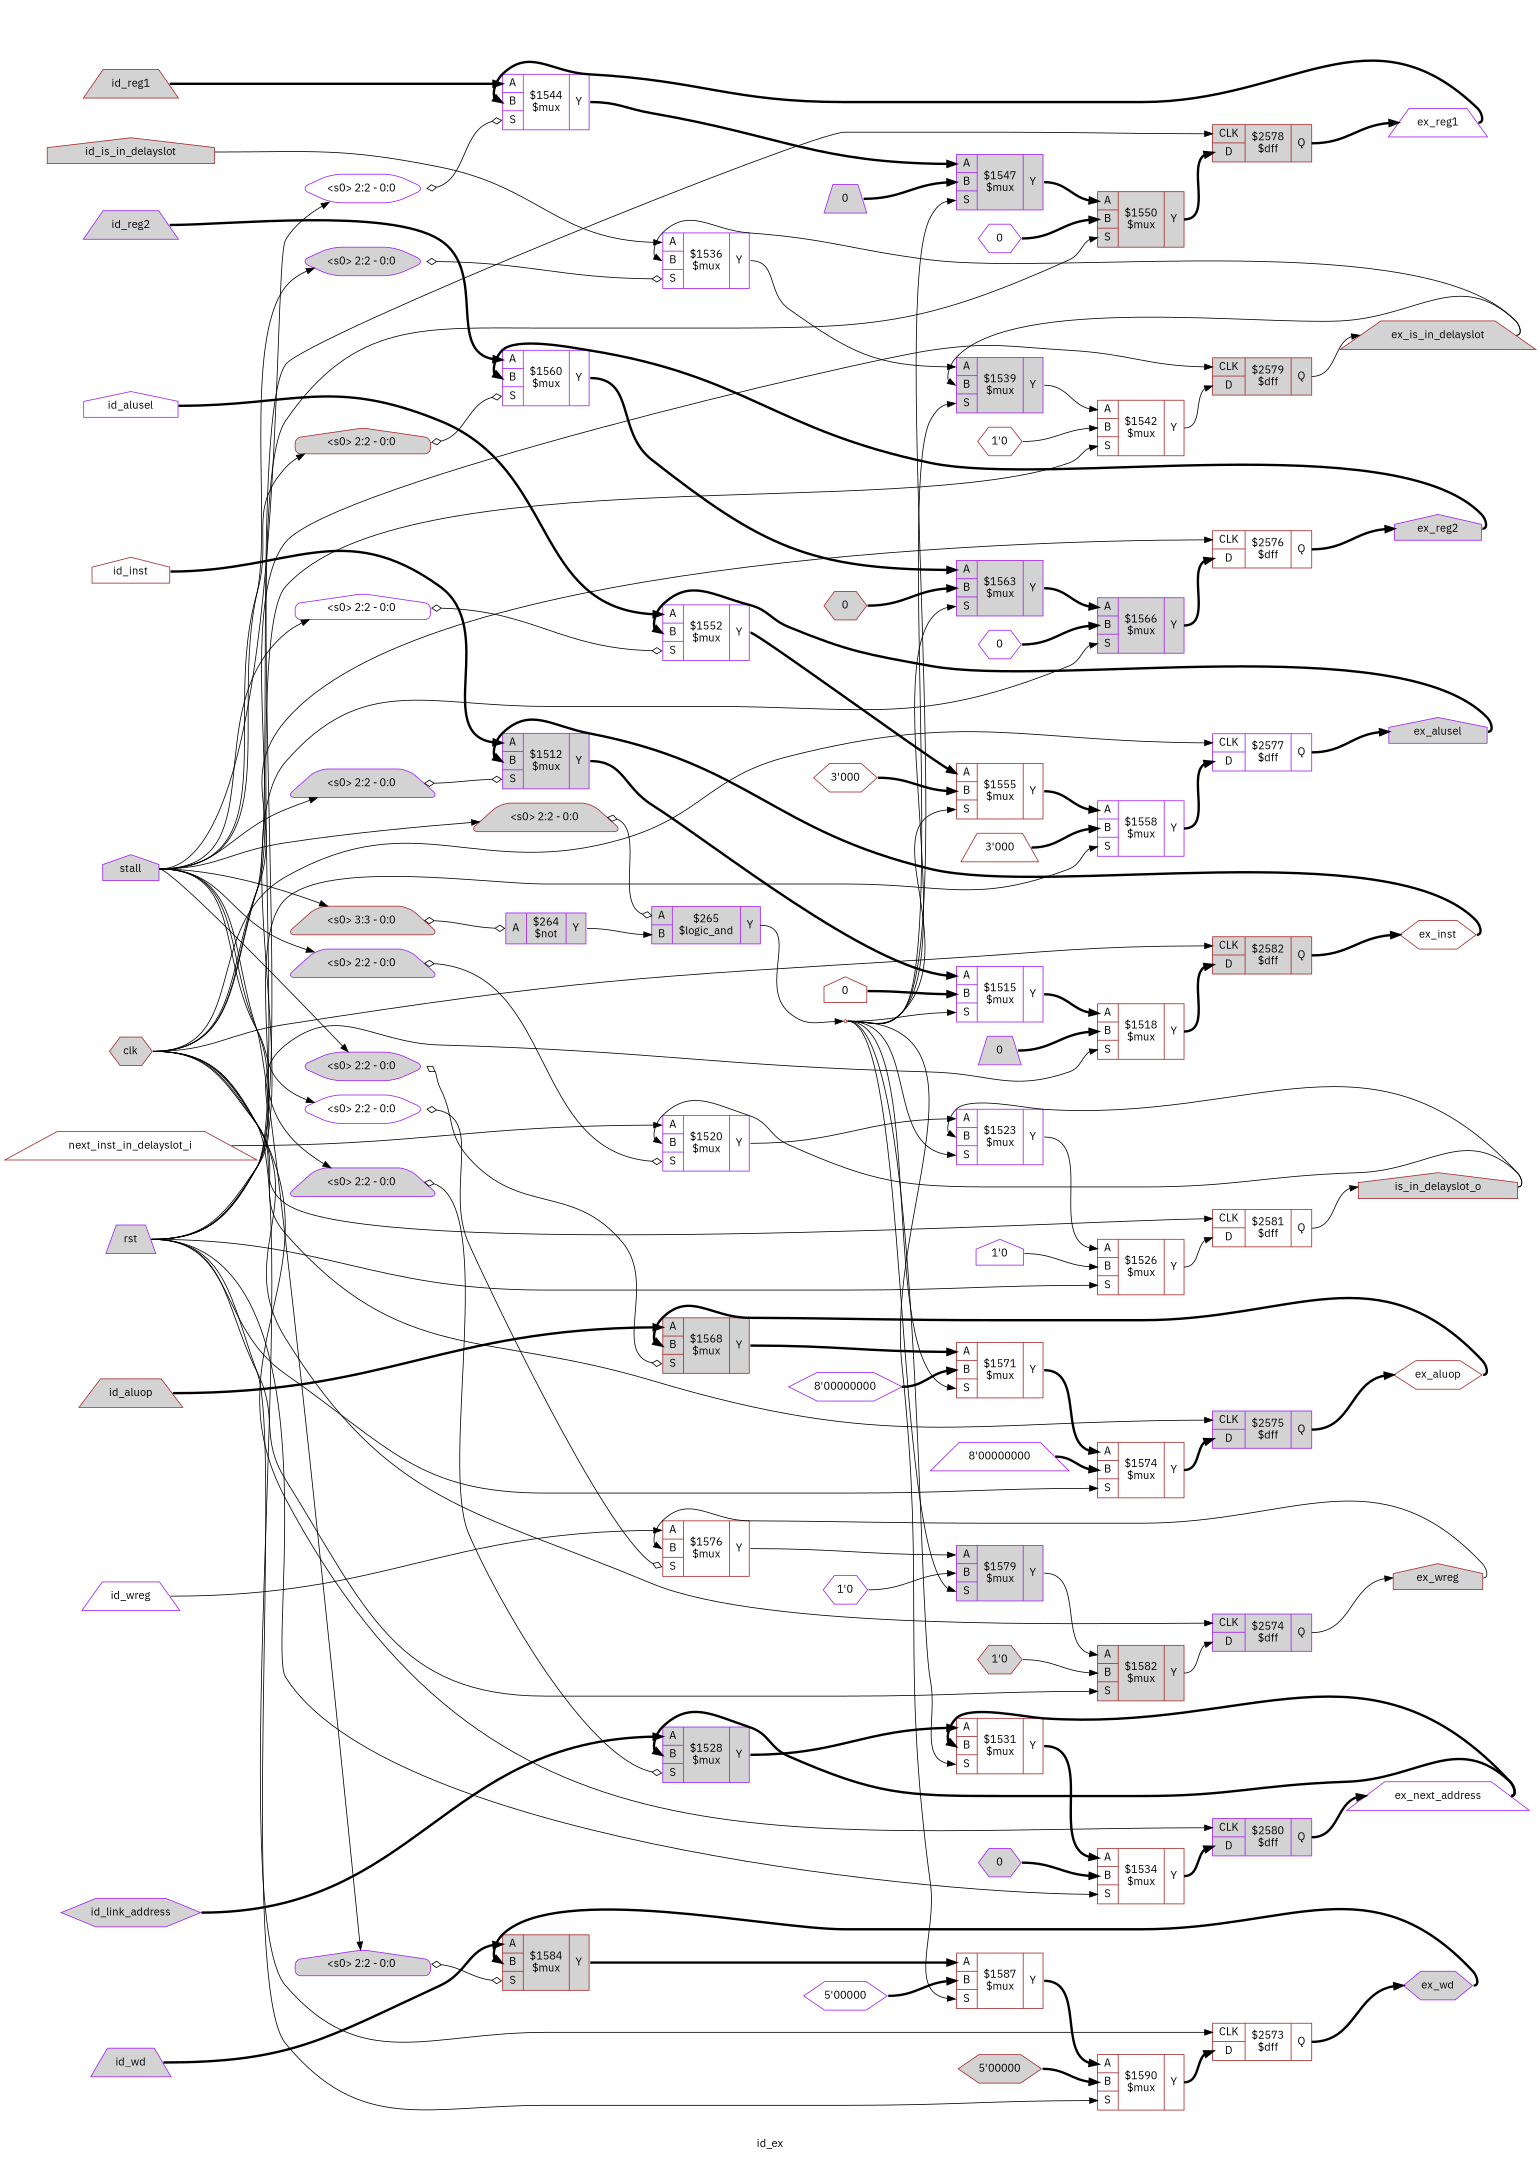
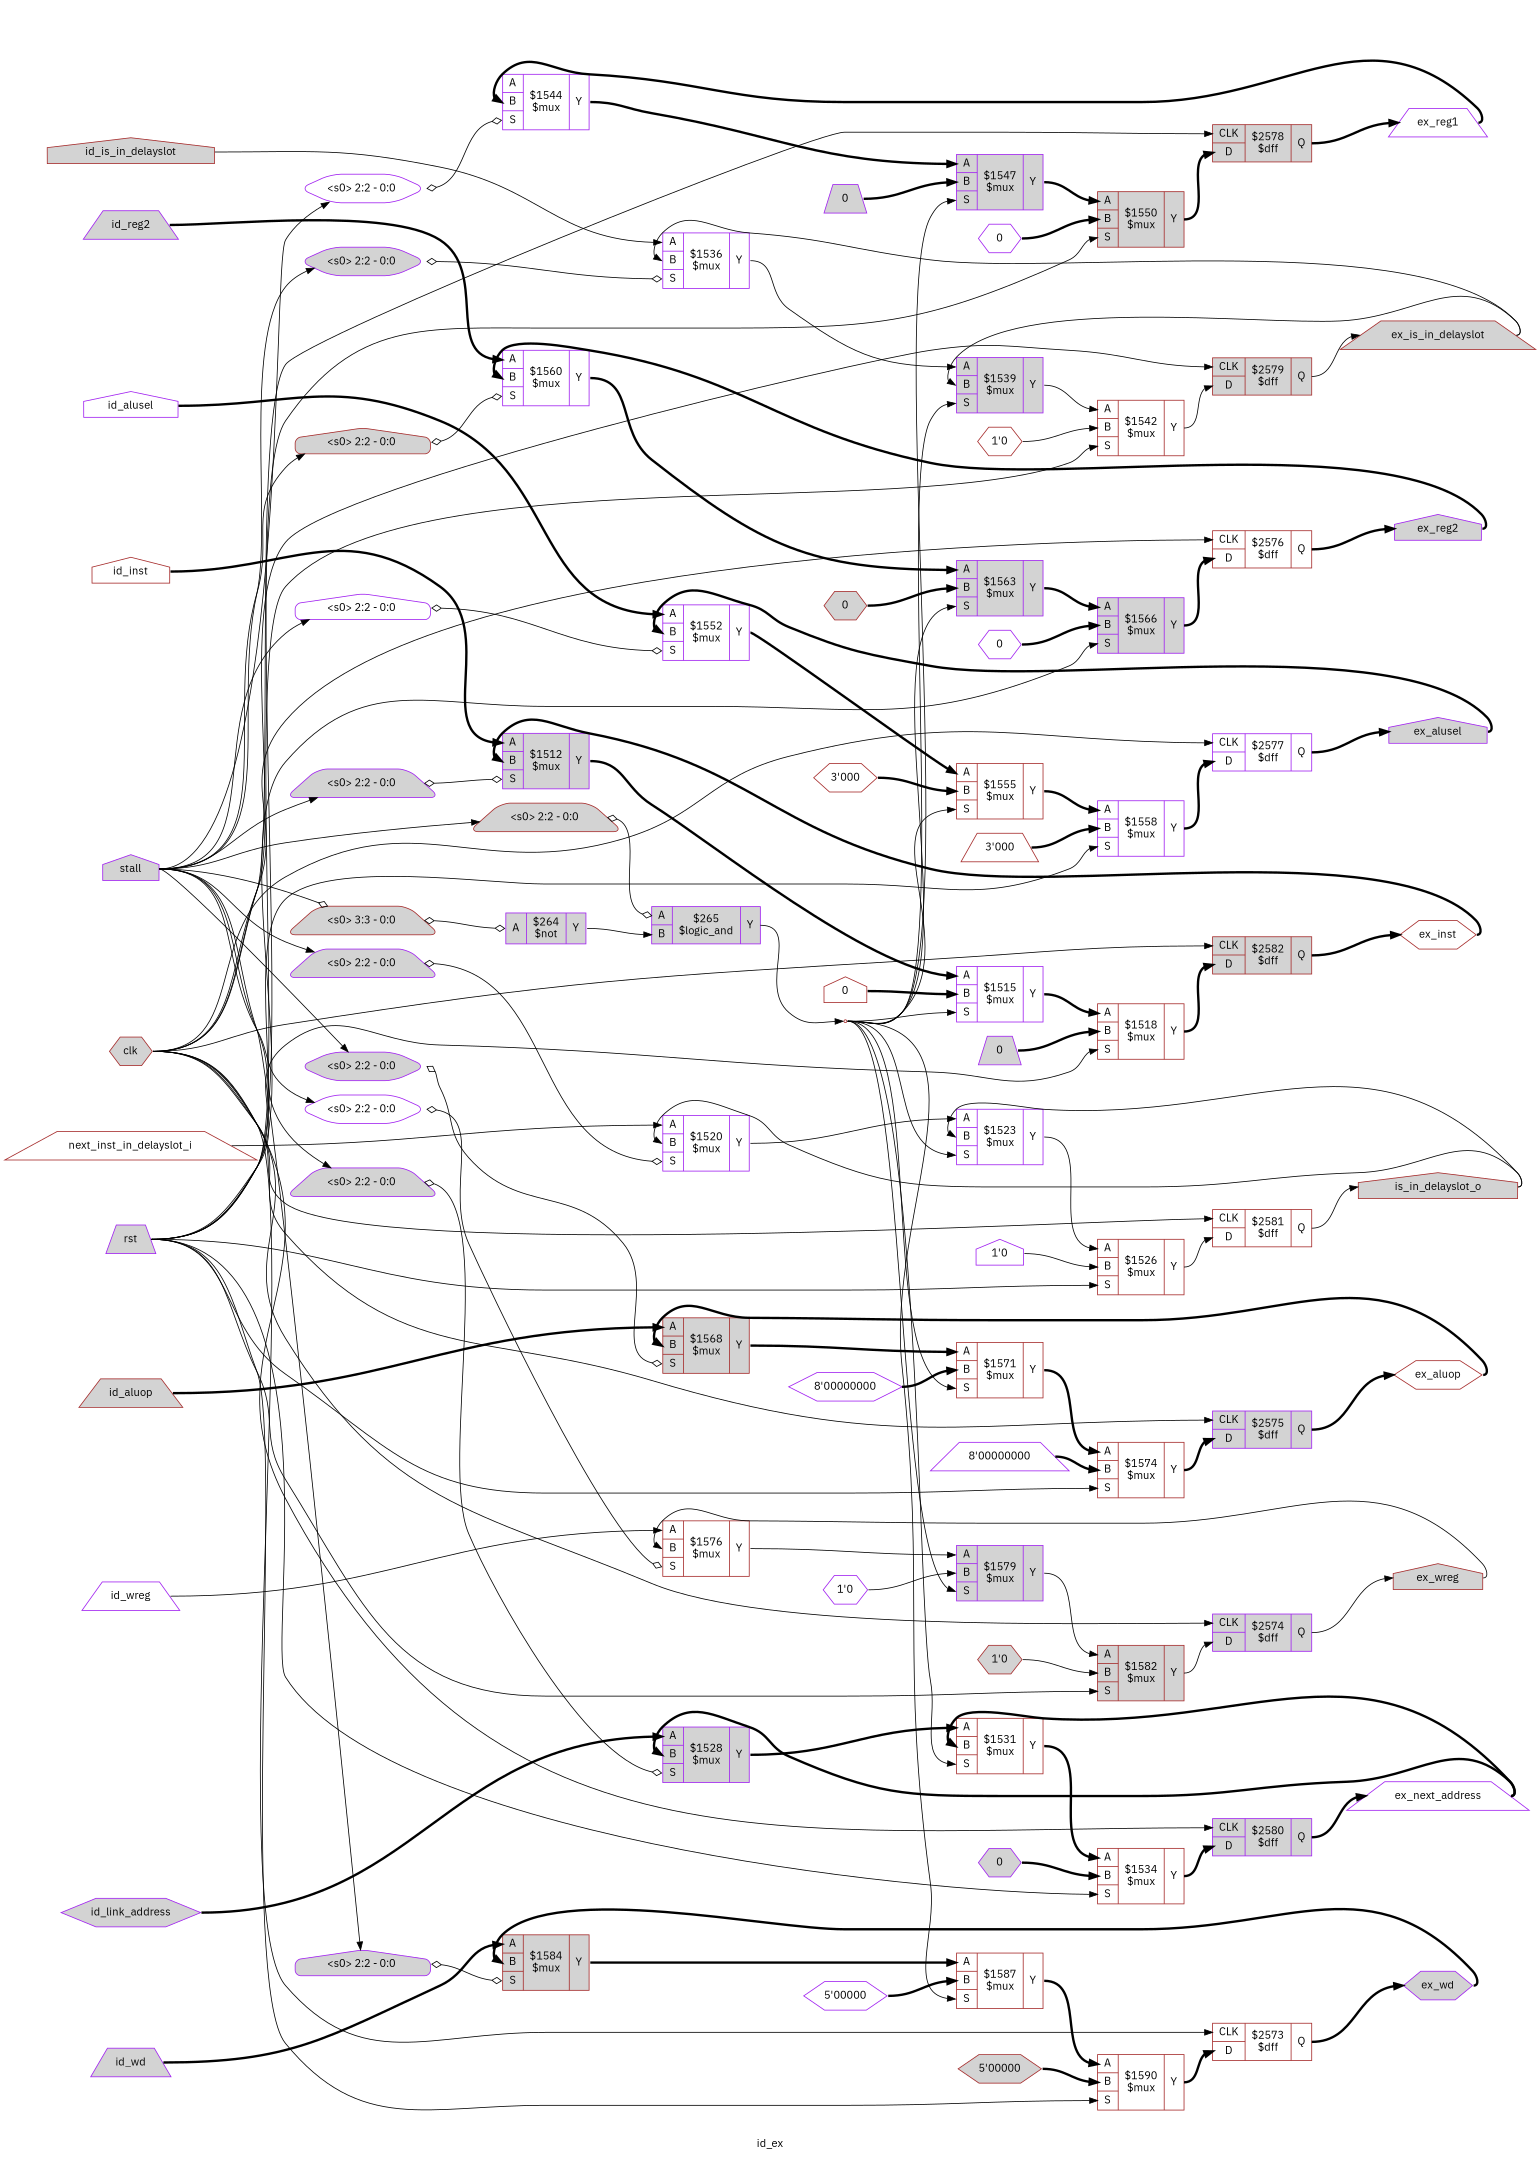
(131, 84) -> none
(241, 879) -> (241, 879)
